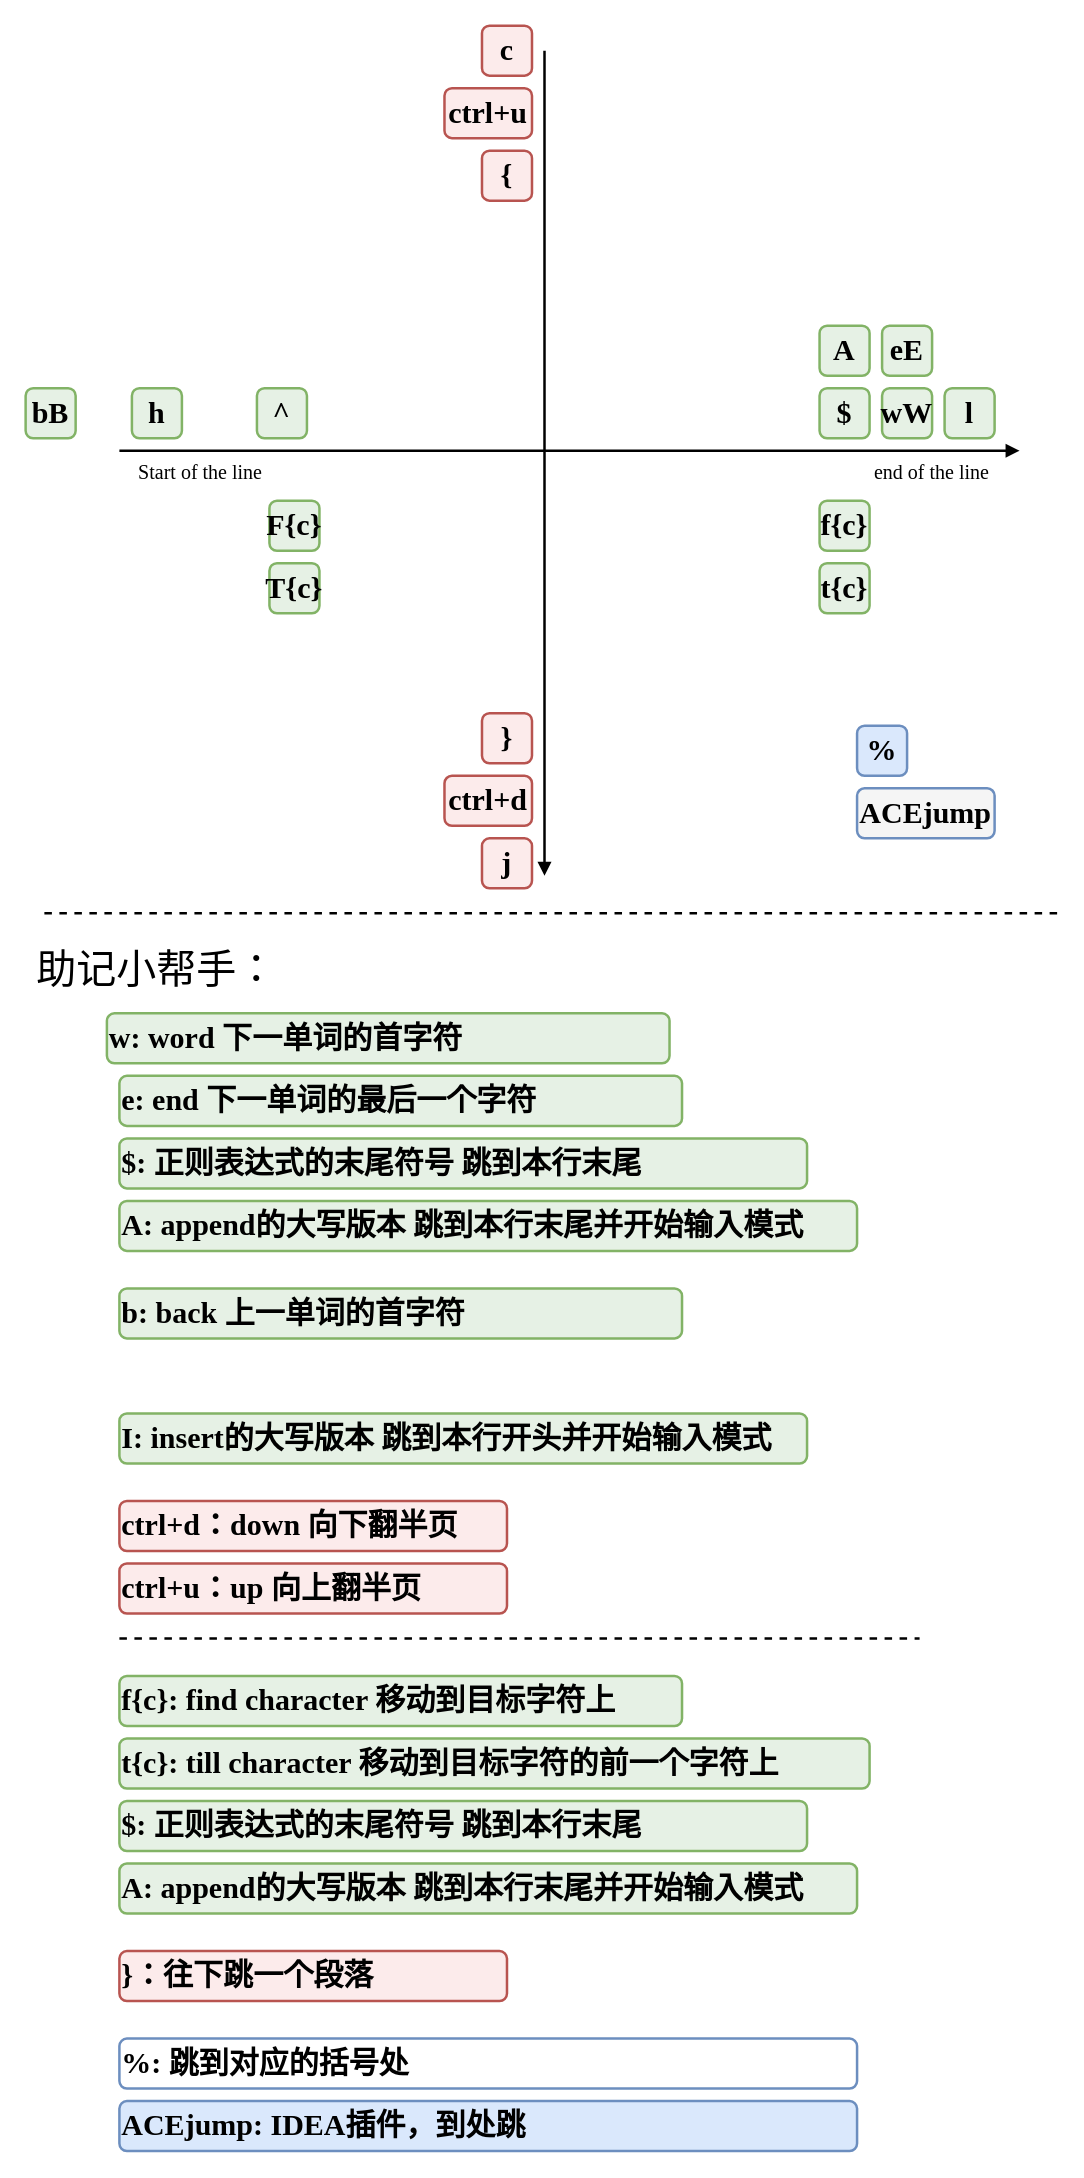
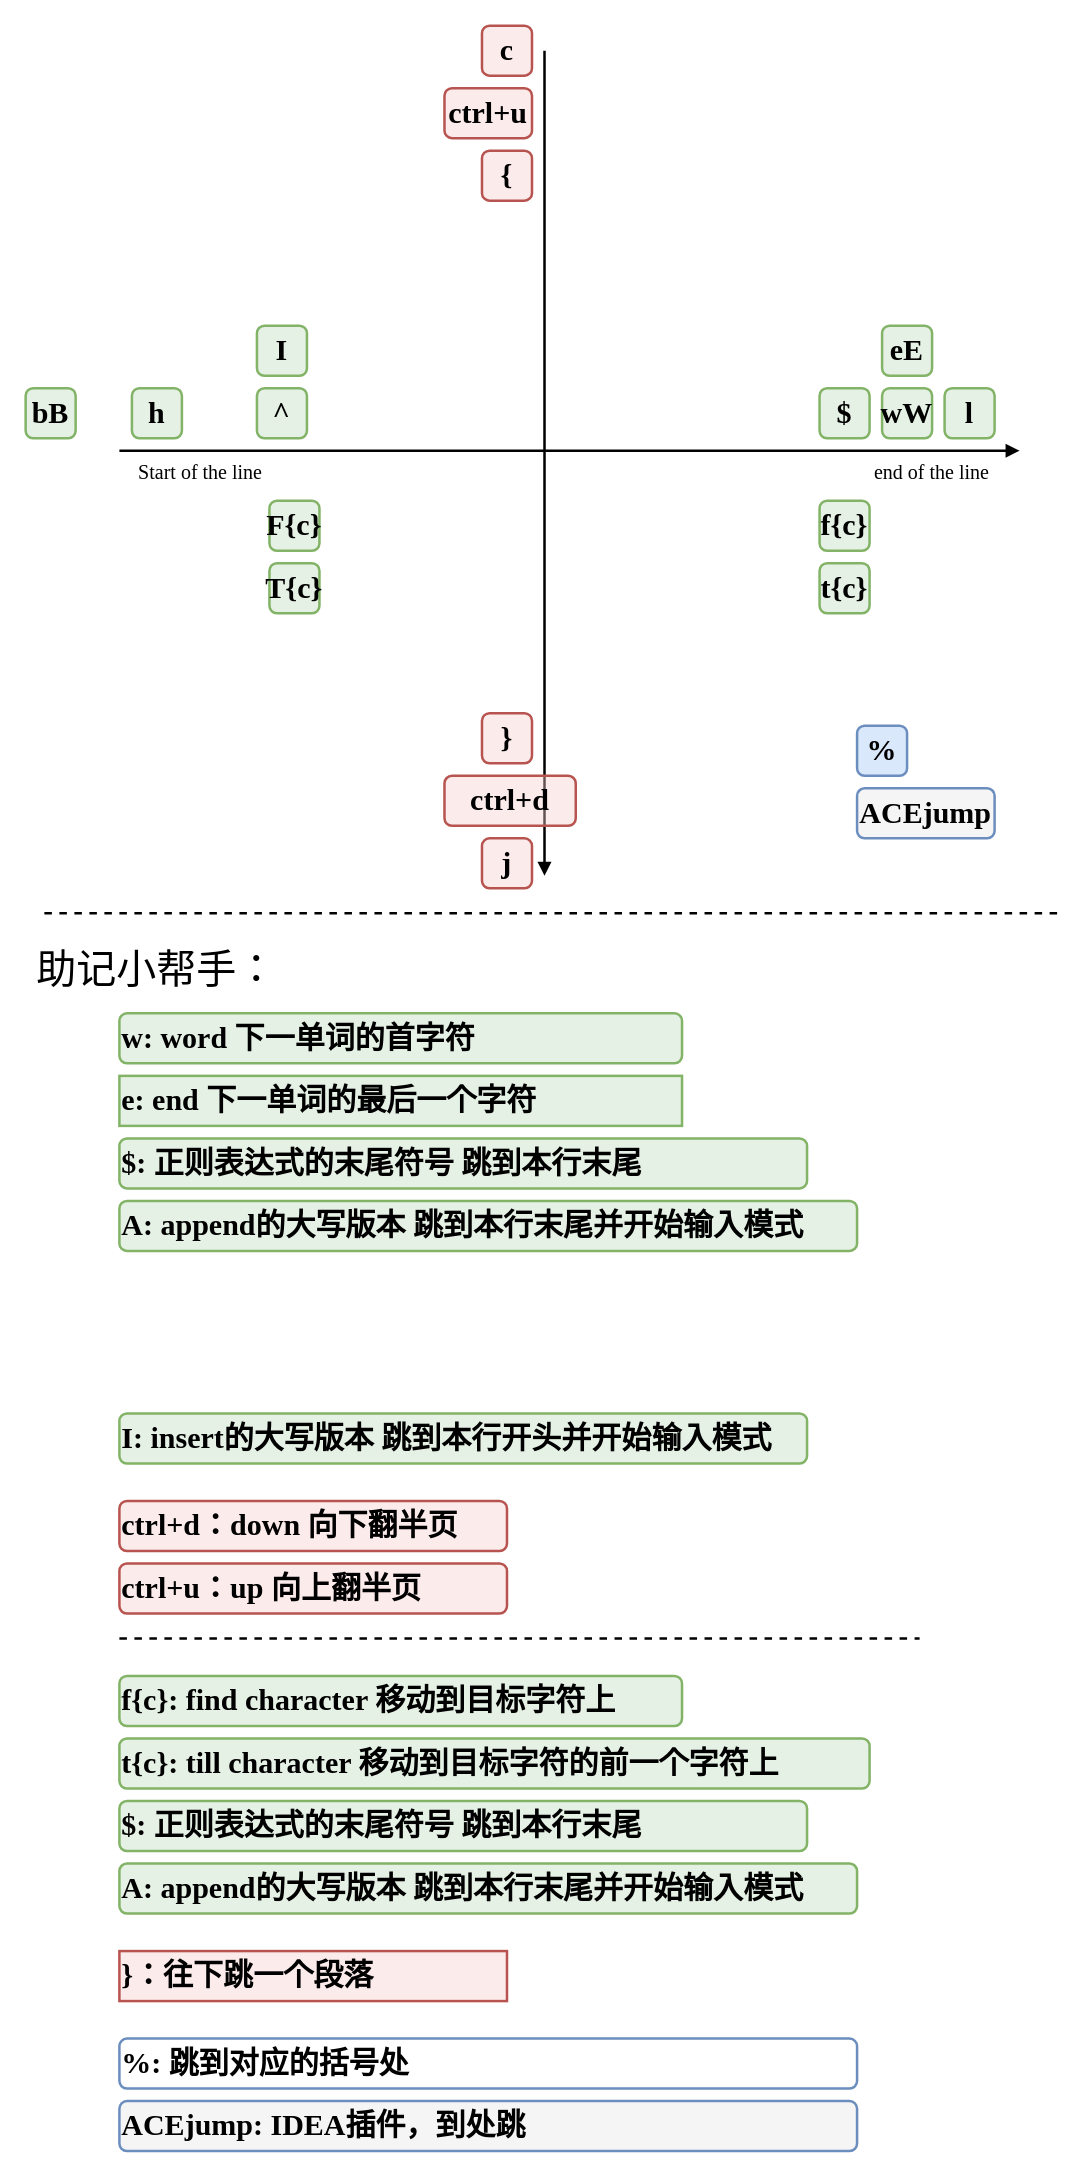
none -> (282, 351)
(844, 351) -> none
(488, 801) -> (510, 801)
(388, 1038) -> (401, 1038)
(401, 1101) -> (401, 1101)
(401, 1313) -> none
(313, 1976) -> (313, 1976)
(488, 2126) -> (488, 2126)
